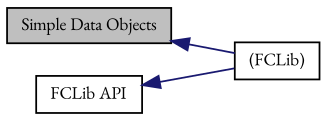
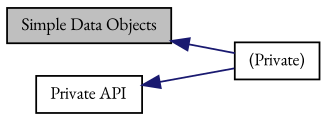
(277, 61) -> (277, 61)
(89, 94) -> (89, 94)
